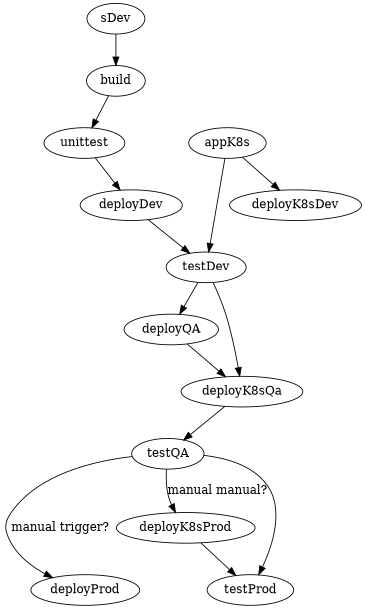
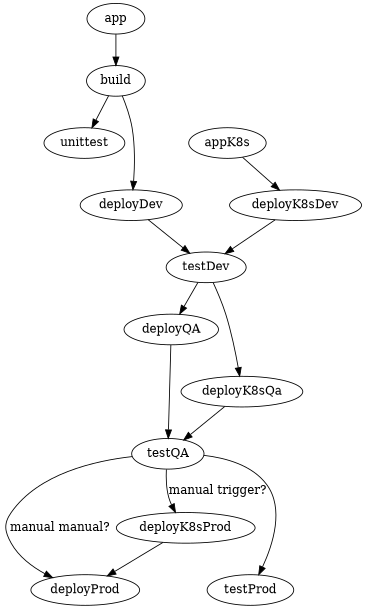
(116, 19) -> (116, 19)
(105, 171) -> (133, 138)
(218, 201) -> (254, 234)
(203, 358) -> (170, 387)
(218, 491) -> (218, 491)
(60, 528) -> (60, 528)
(215, 556) -> (139, 557)
